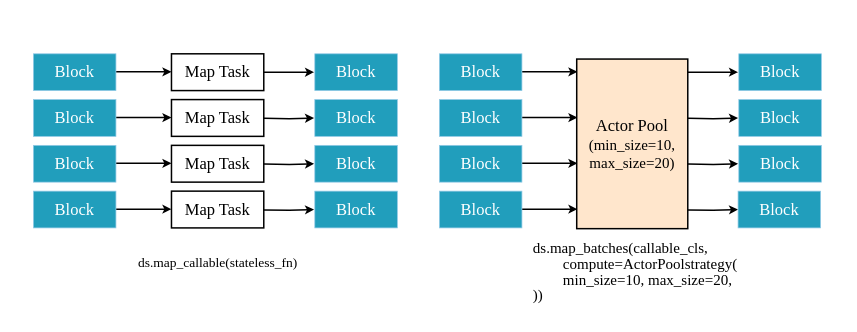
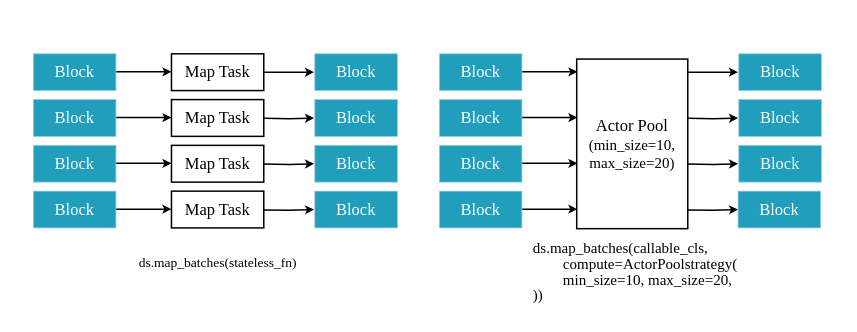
(632, 144) -> (632, 144)
(218, 262) -> (218, 262)
